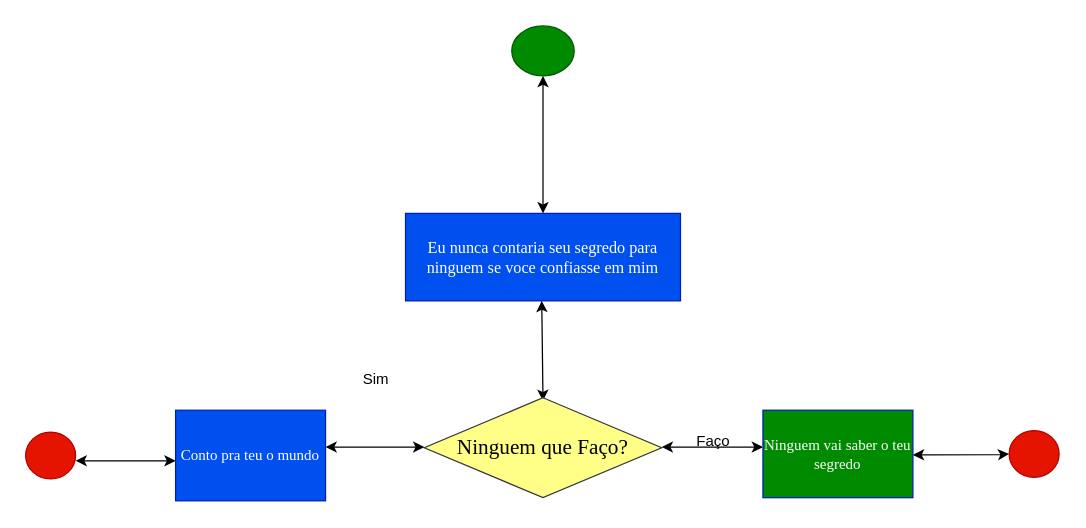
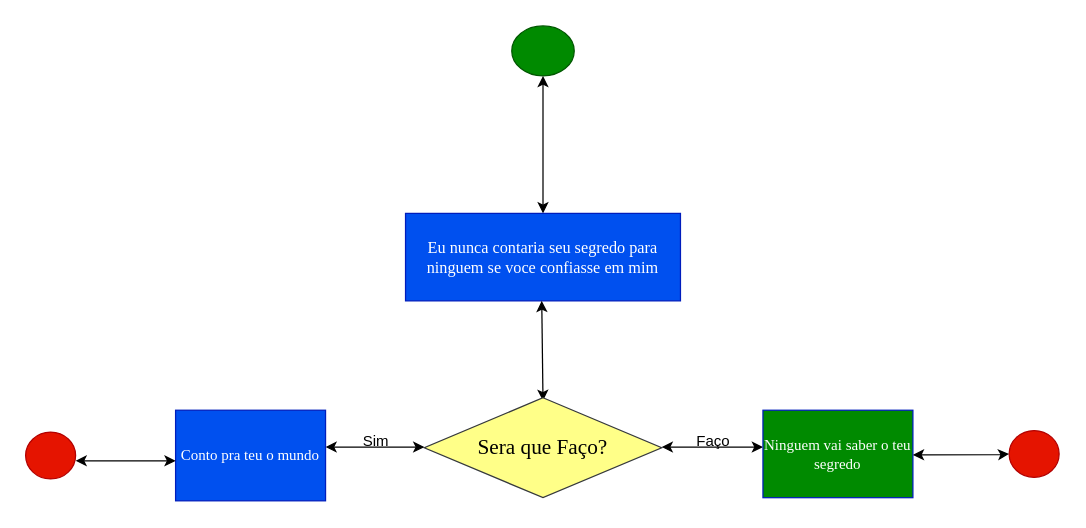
(376, 379) -> (376, 442)
(543, 448) -> (543, 448)
